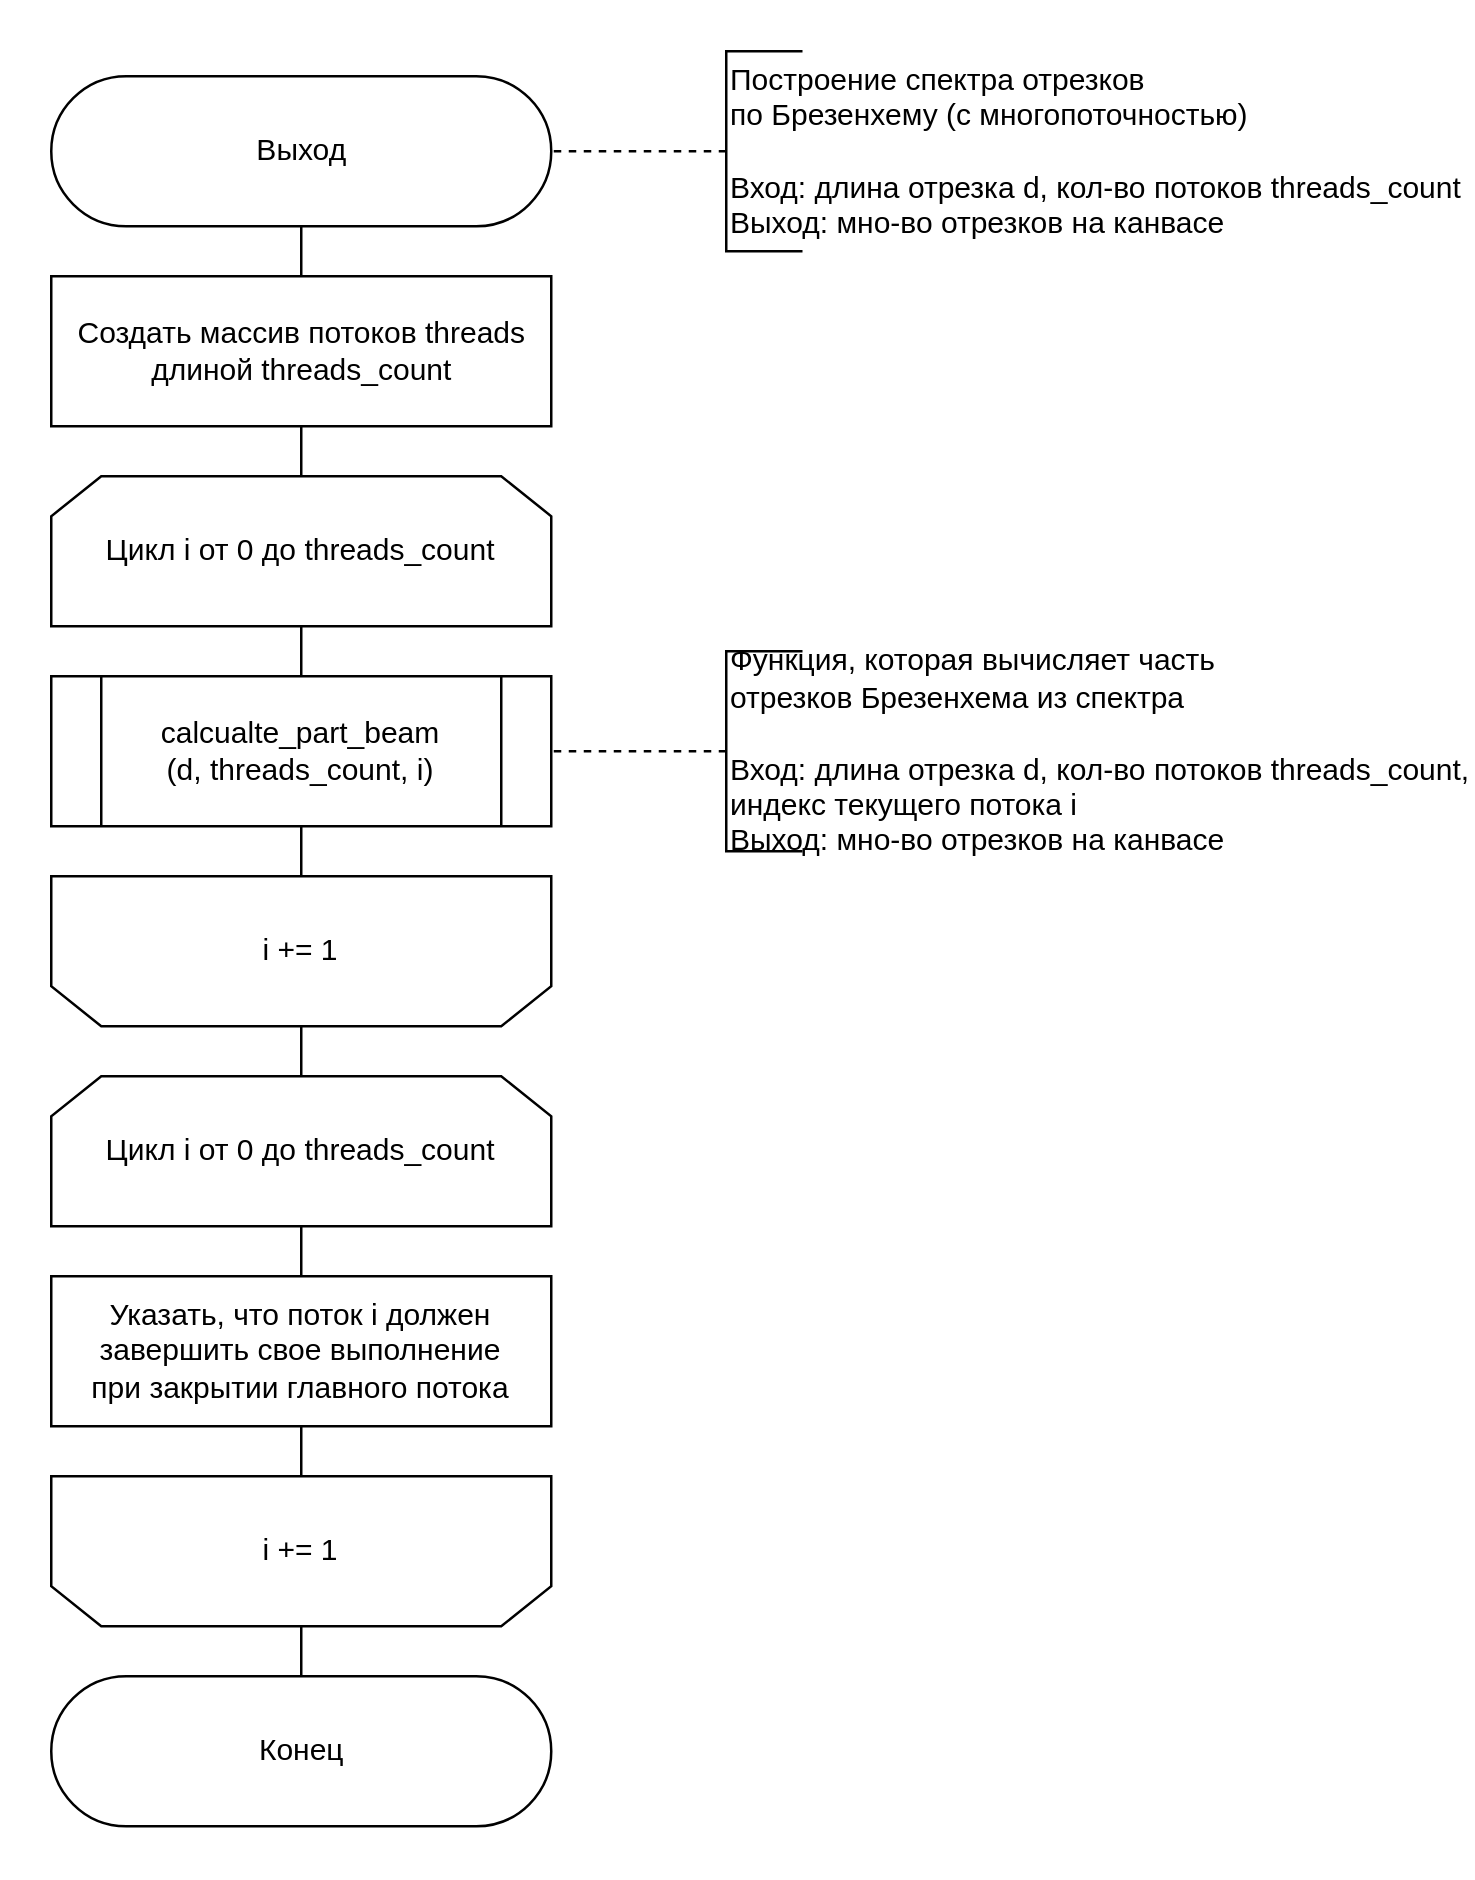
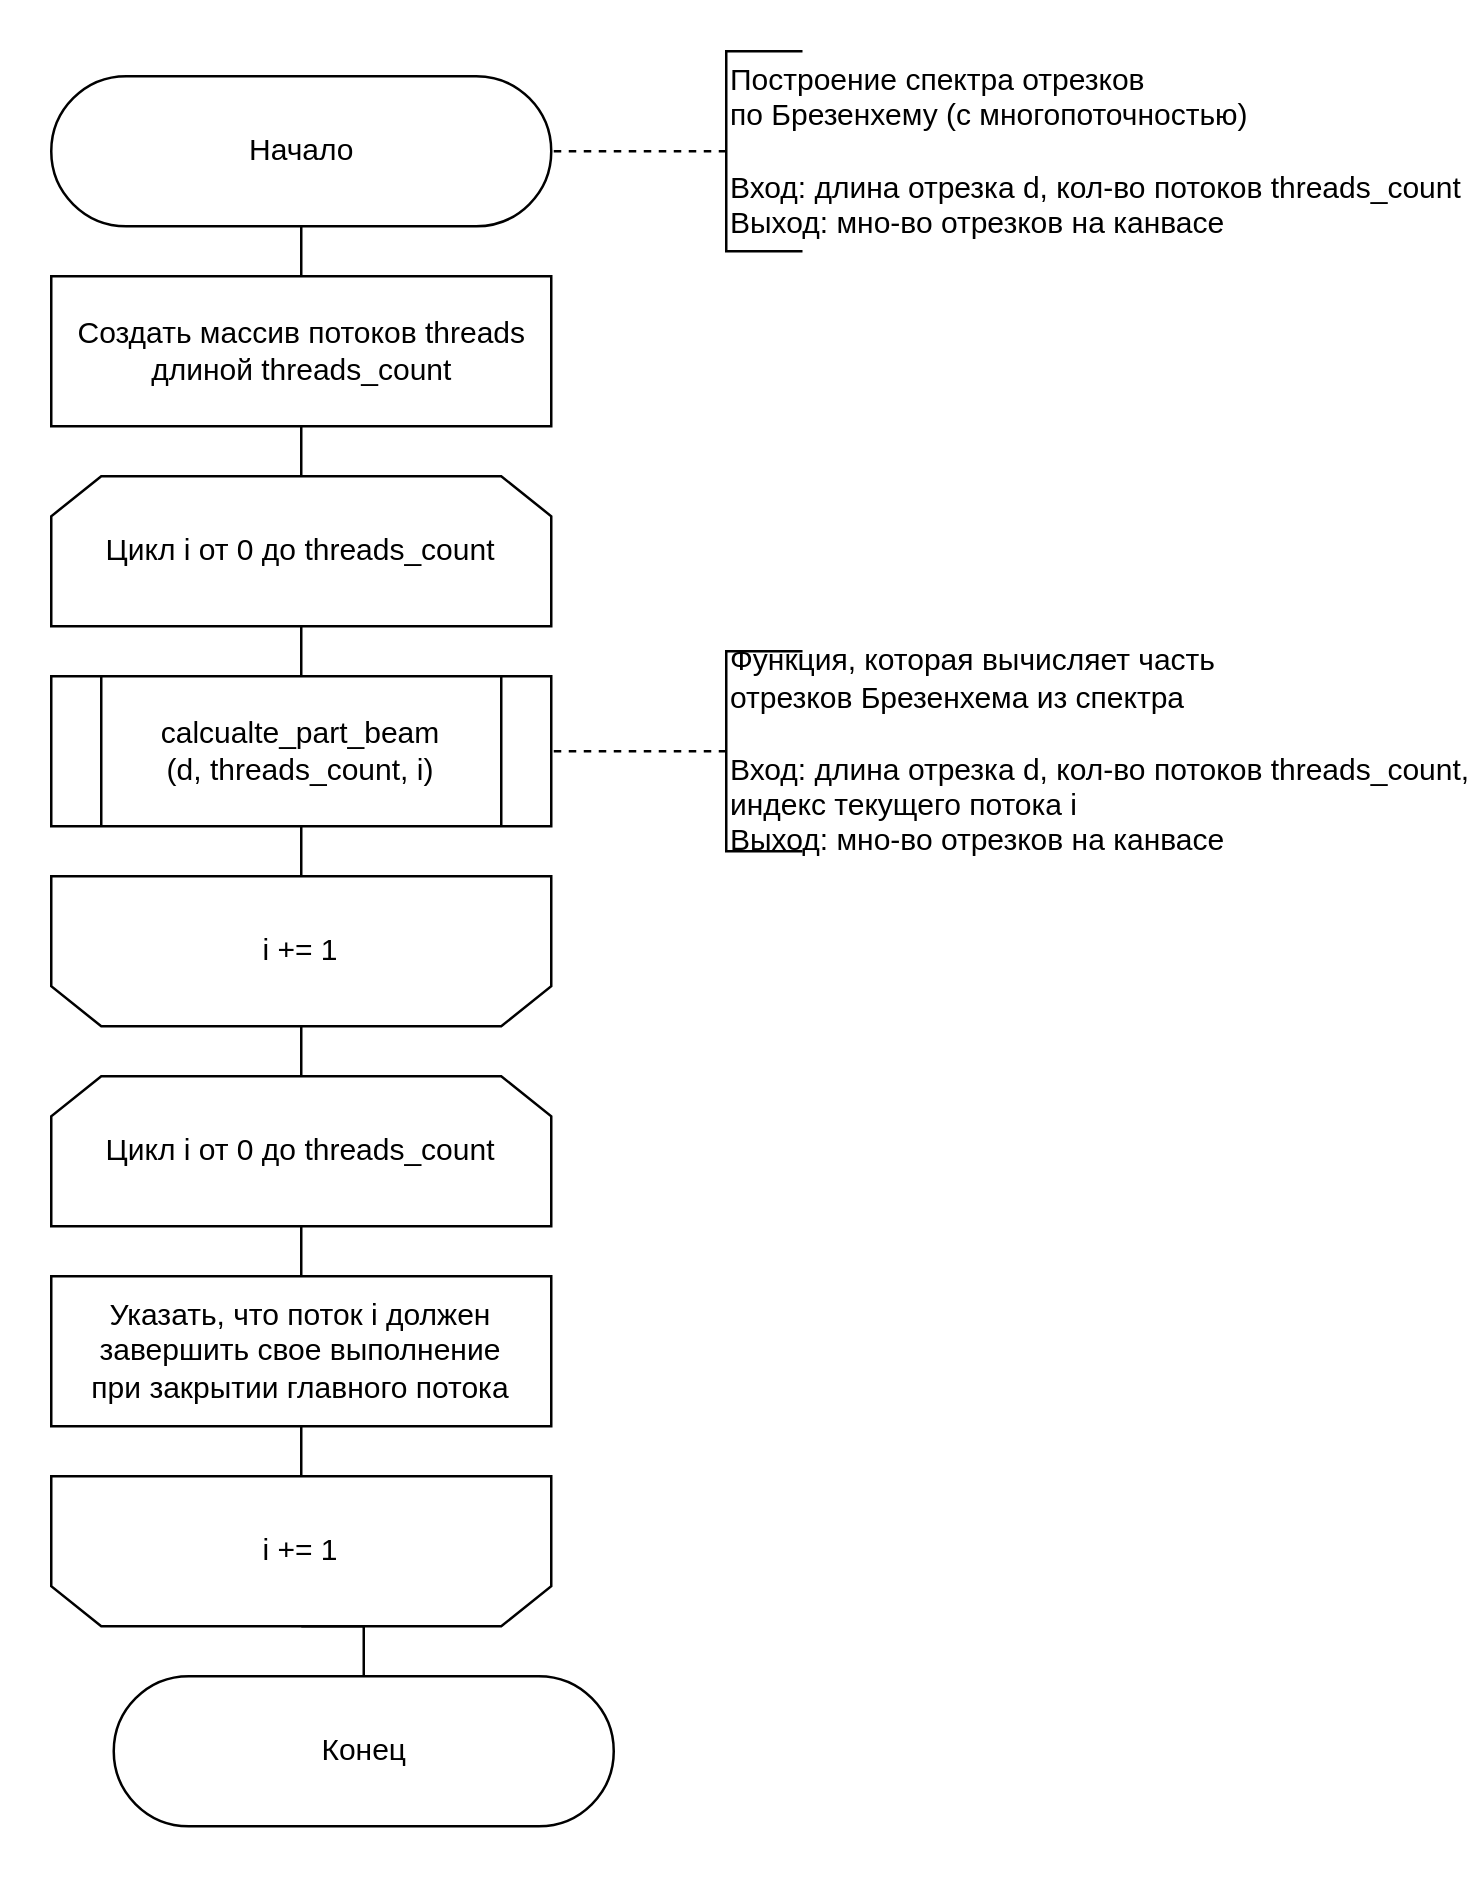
(303, 151) -> (303, 151)
(301, 1751) -> (364, 1751)
